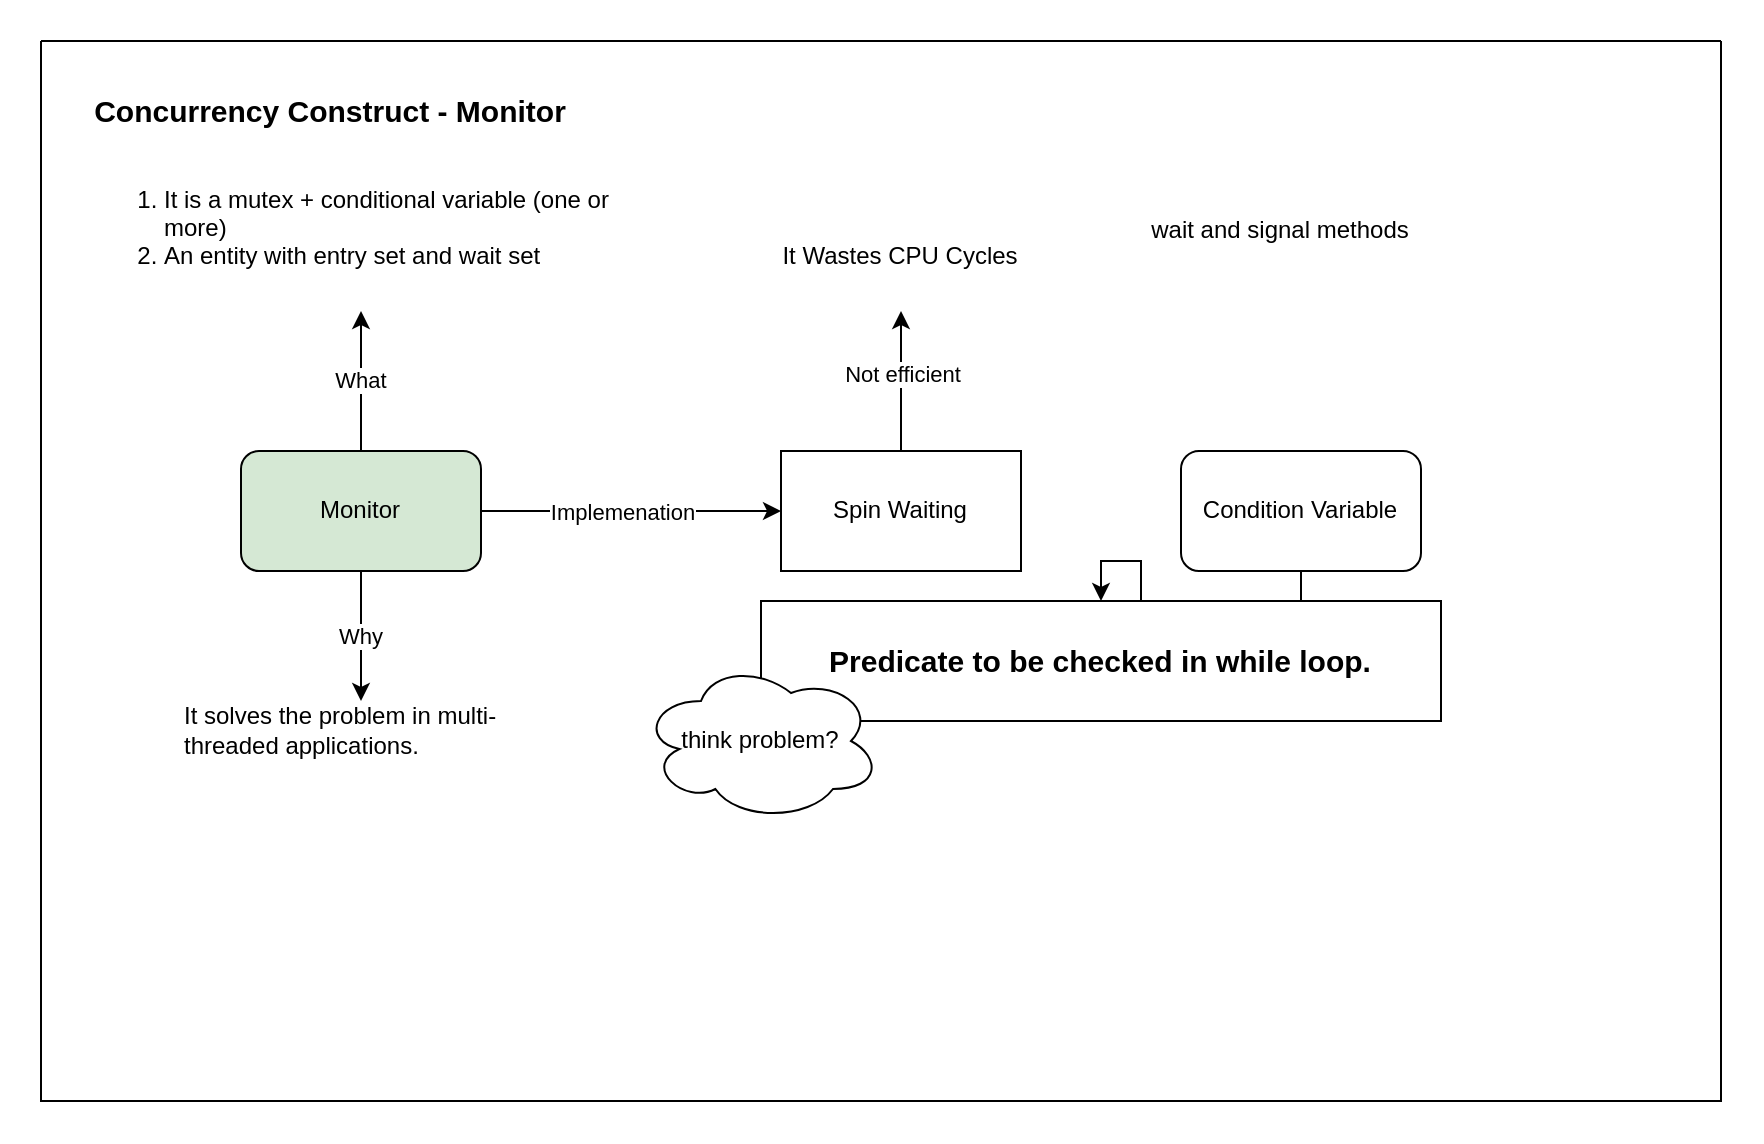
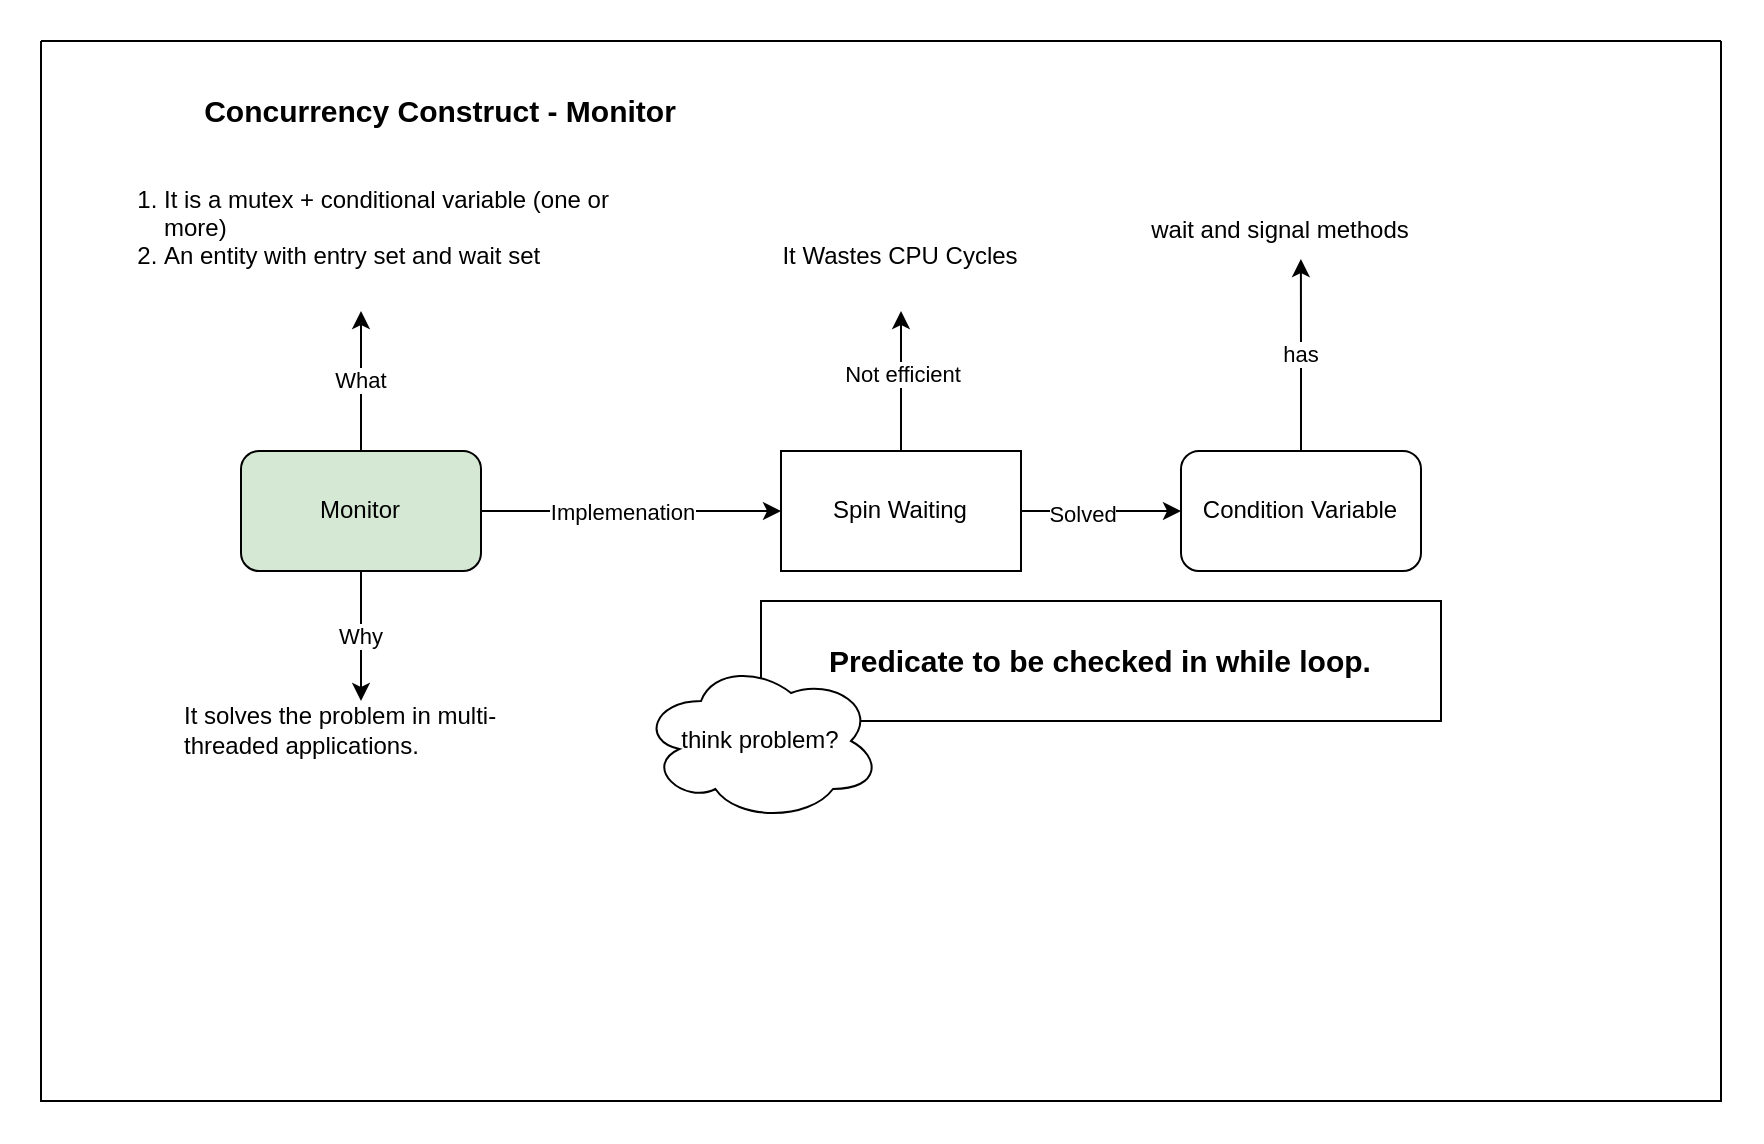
(331, 111) -> (441, 111)
none -> (1094, 511)
(1128, 561) -> (1301, 362)
